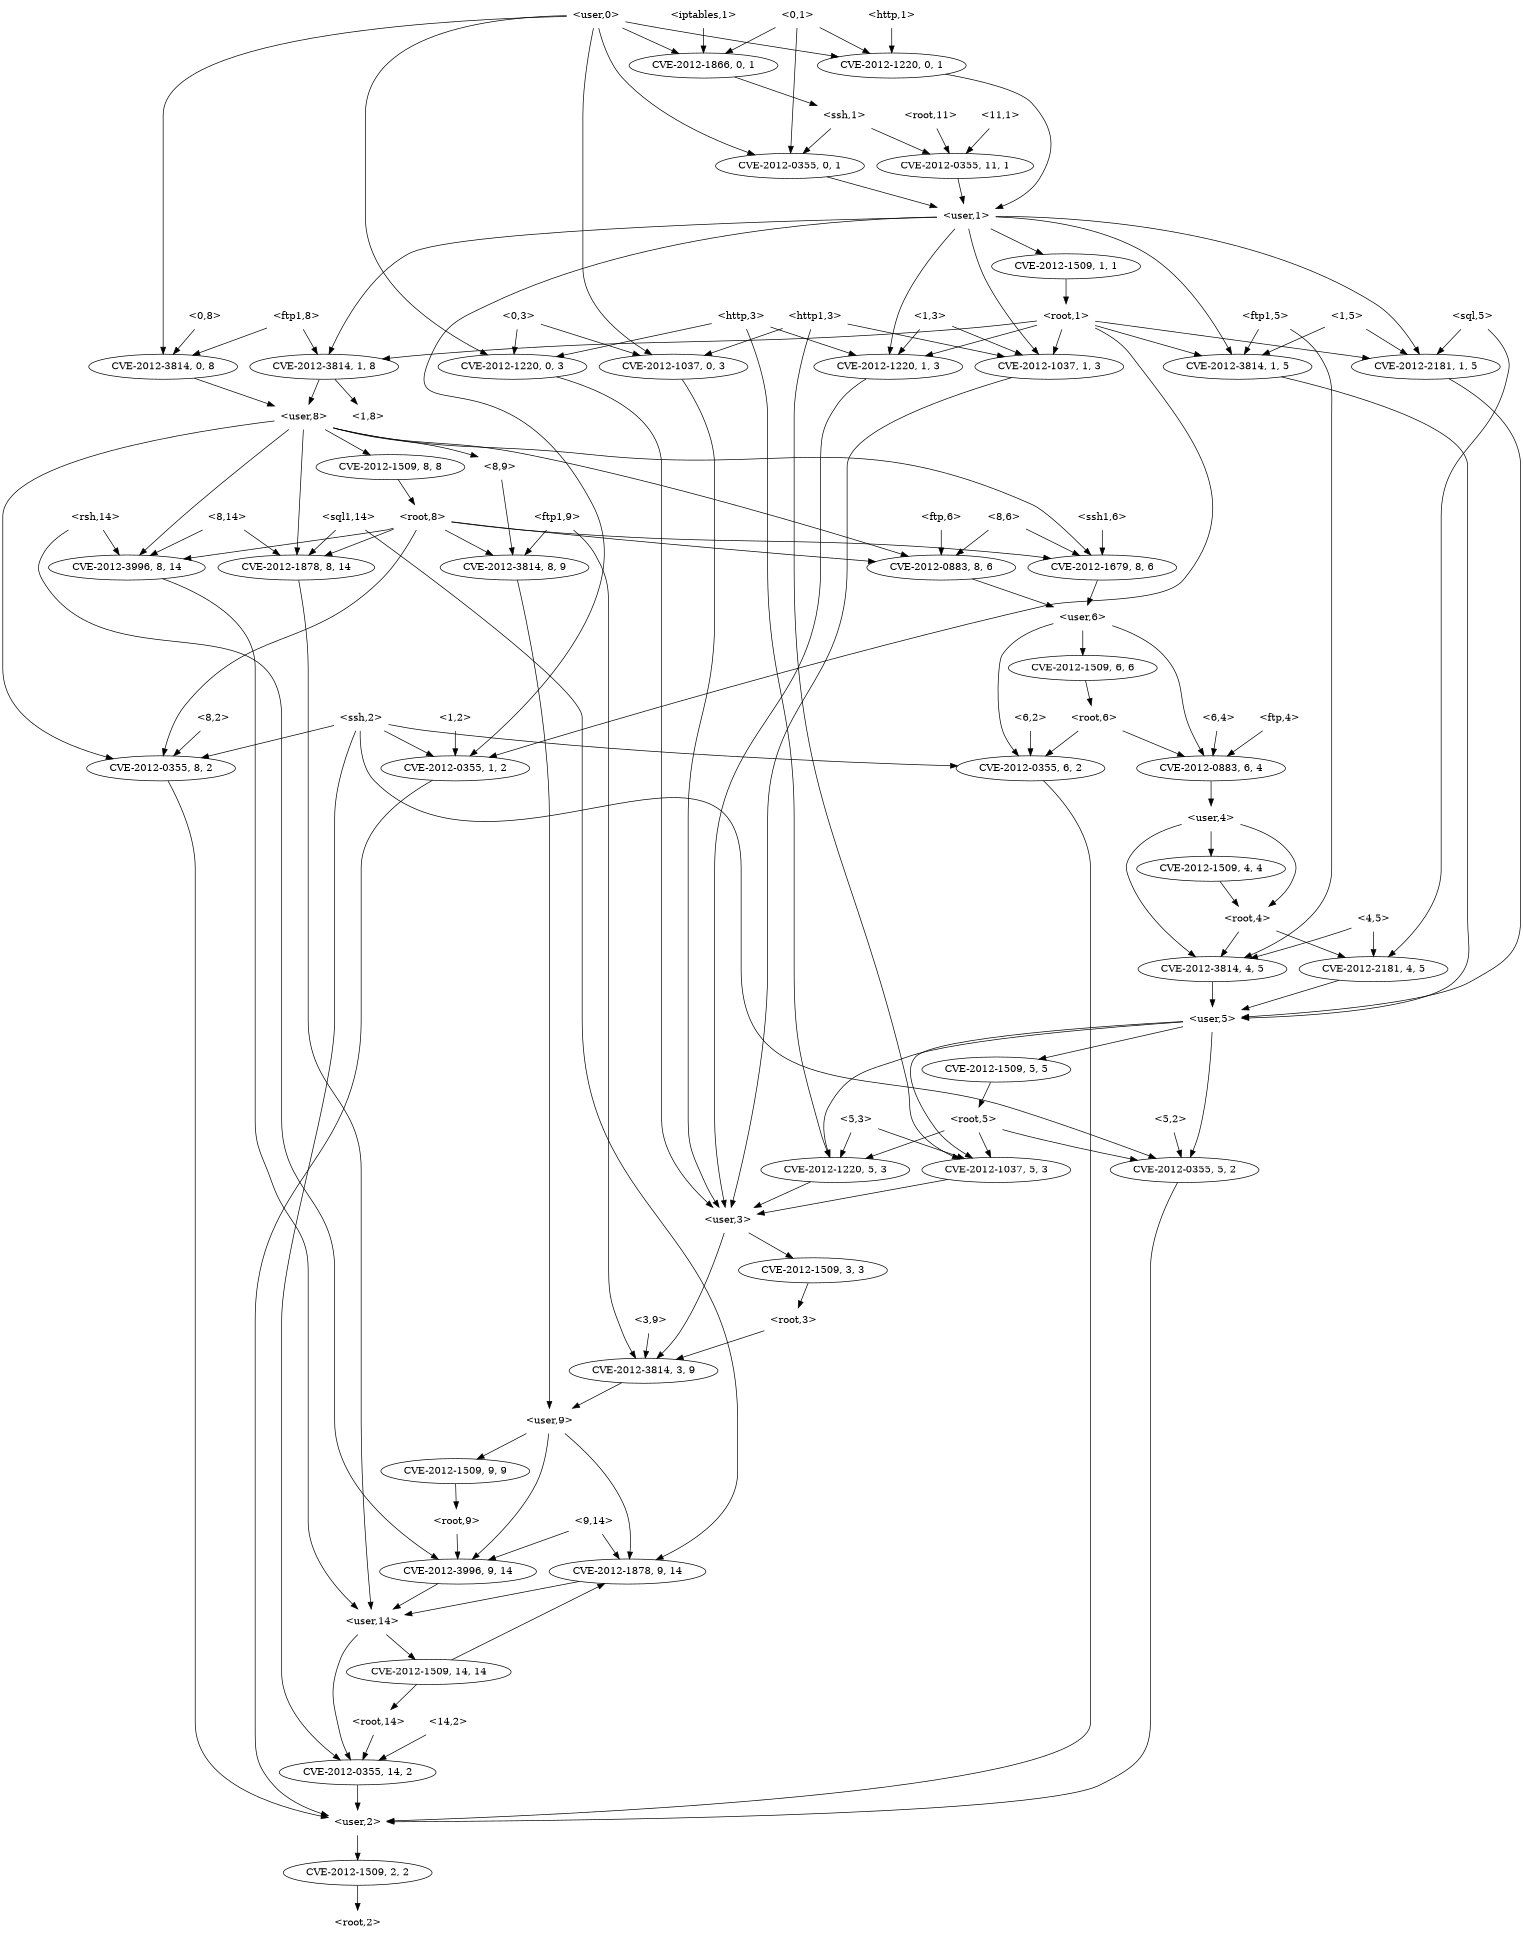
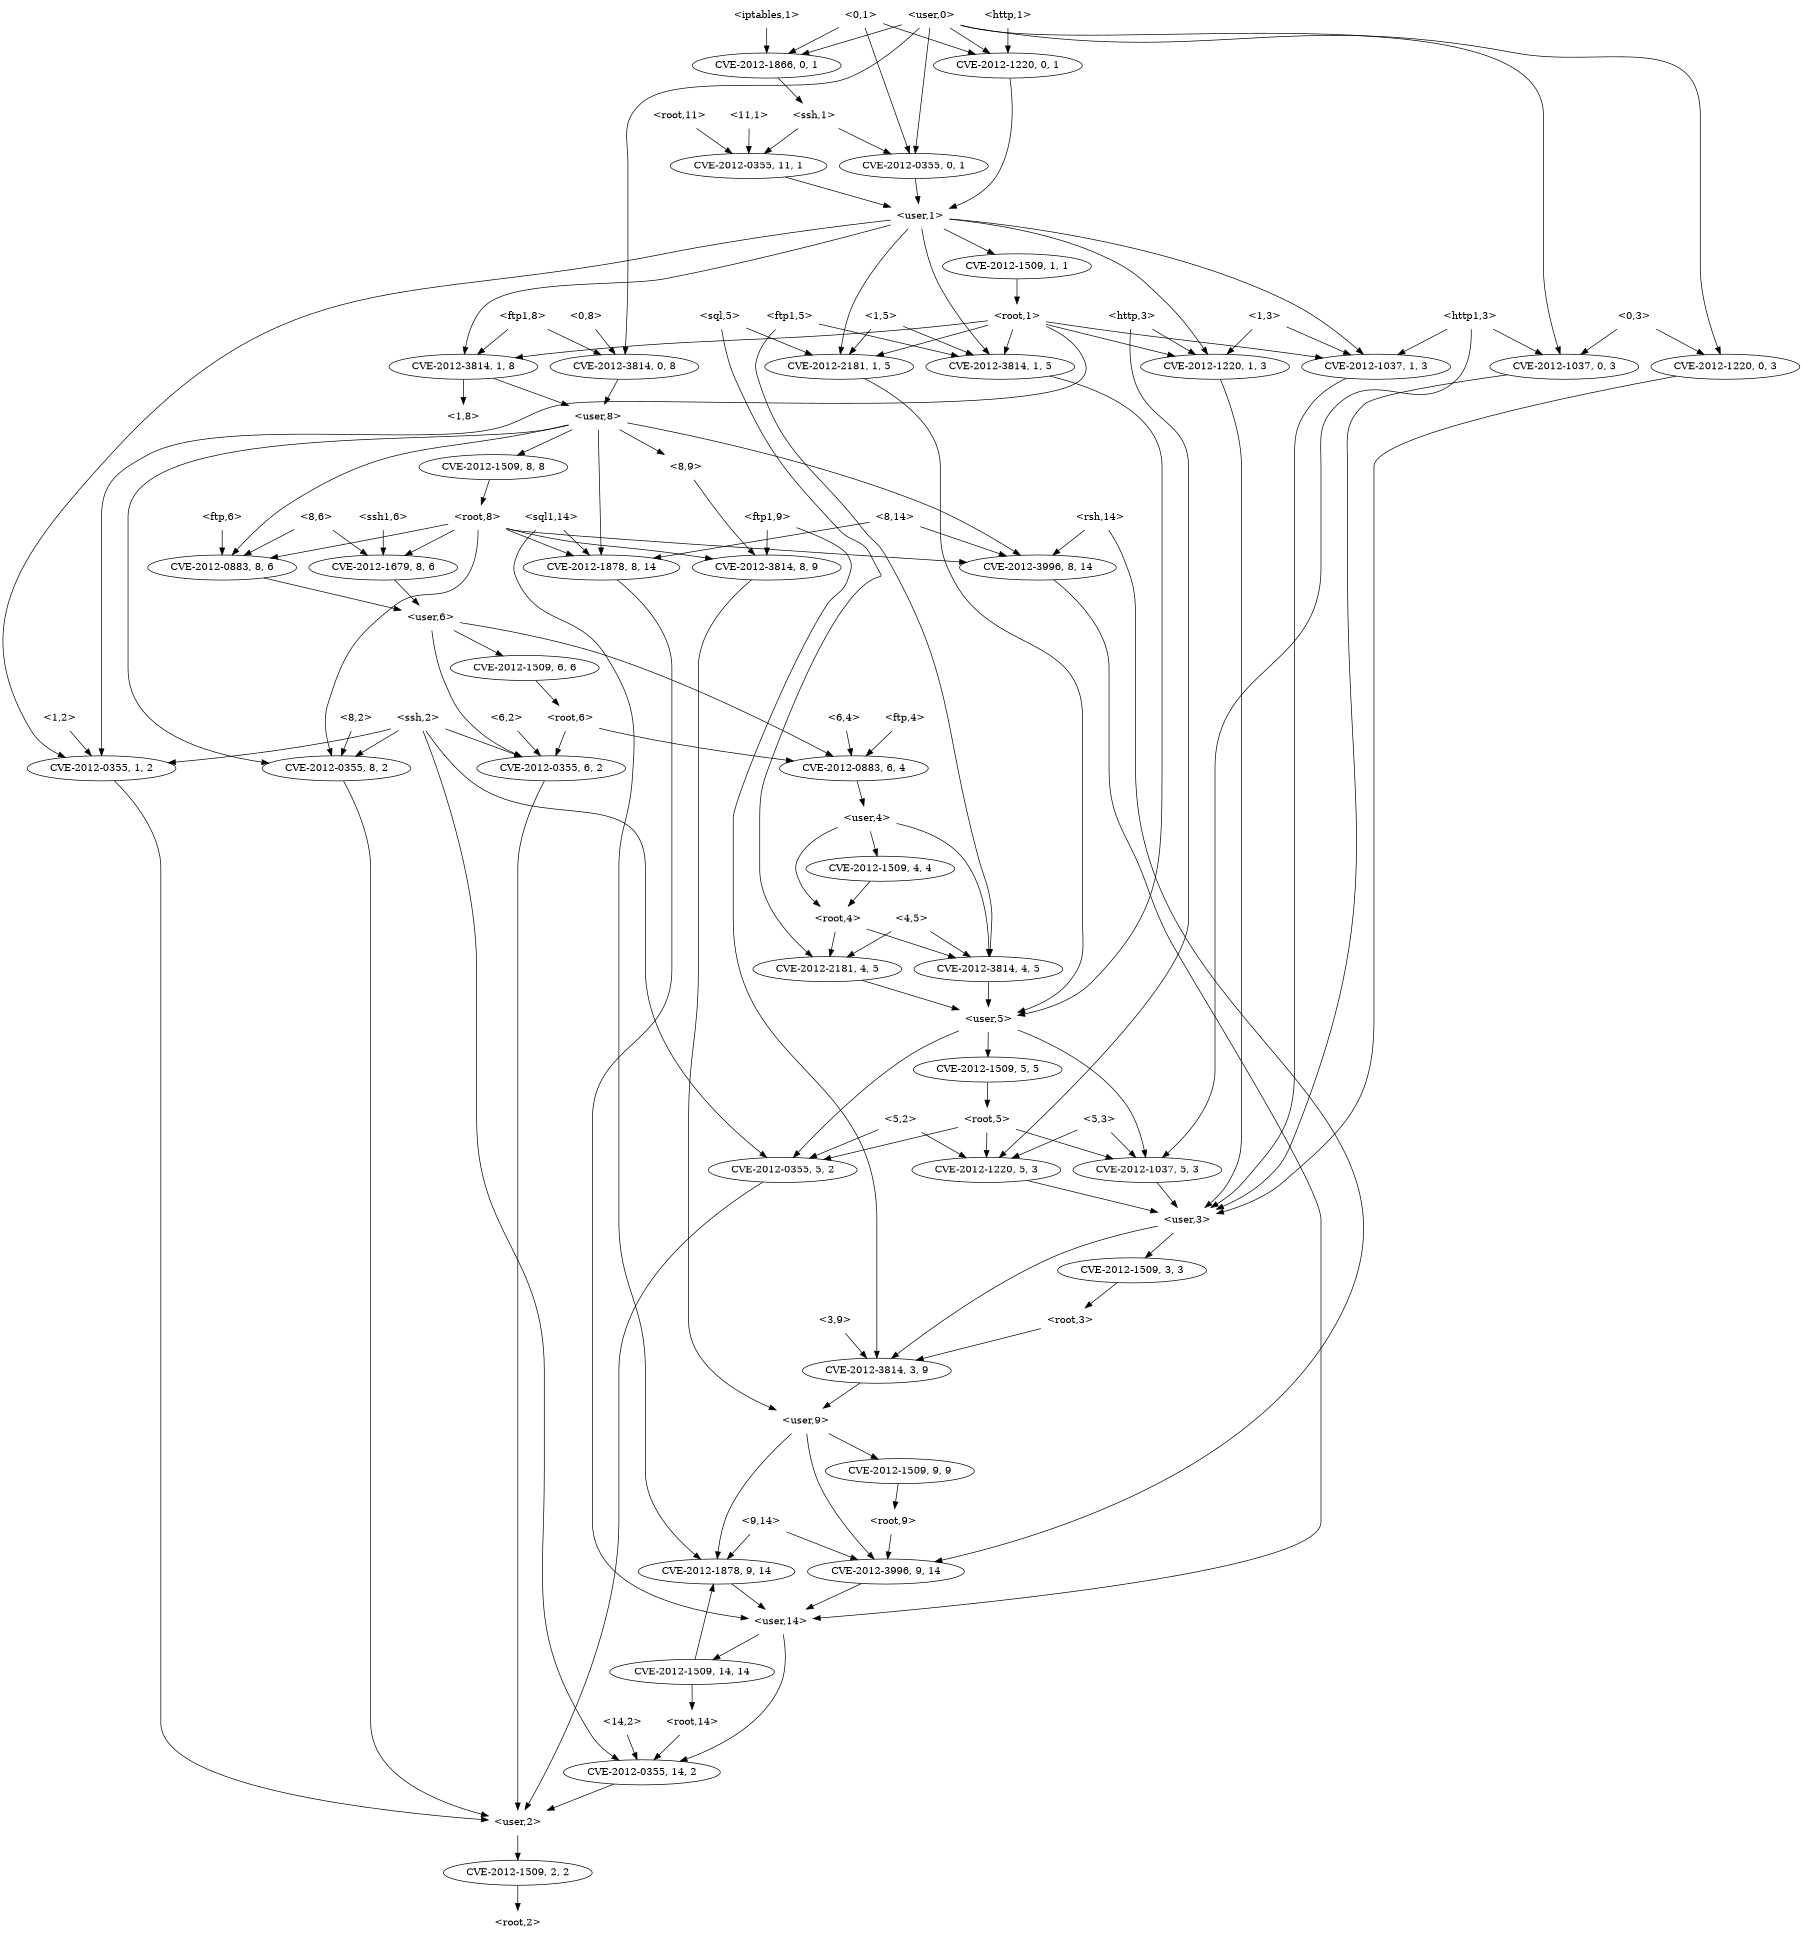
(641, 339) -> none
(720, 460) -> none
(893, 1062) -> (941, 1143)
